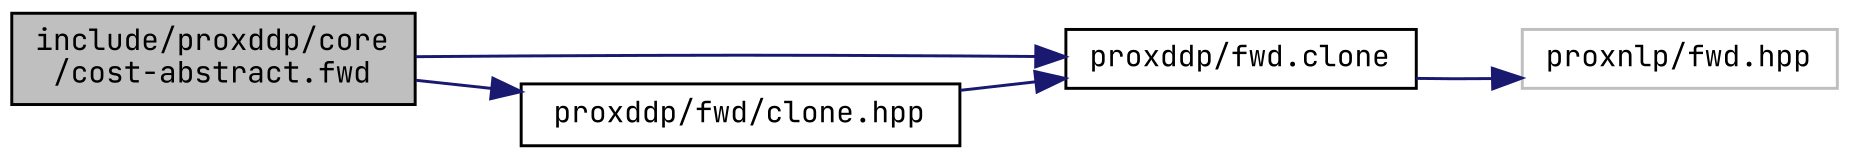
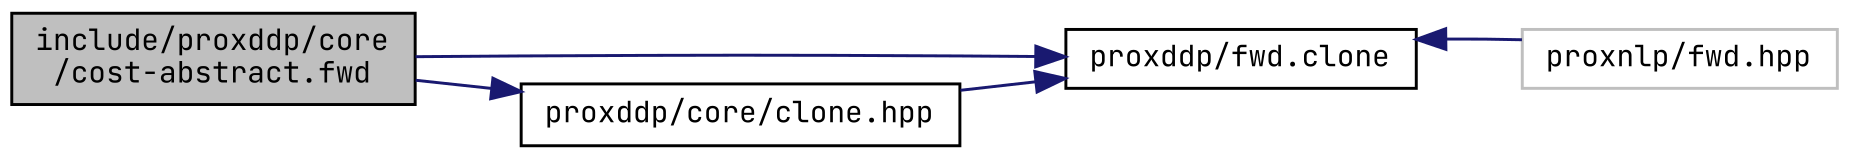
(1454, 79) -> (1484, 39)
(741, 115) -> (741, 115)
